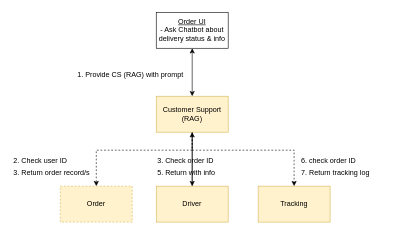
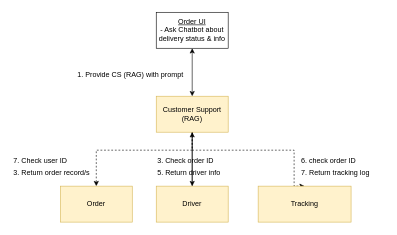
(42, 161) -> (42, 161)
(190, 173) -> (194, 173)
(96, 204) -> (96, 204)
(294, 204) -> (305, 204)
